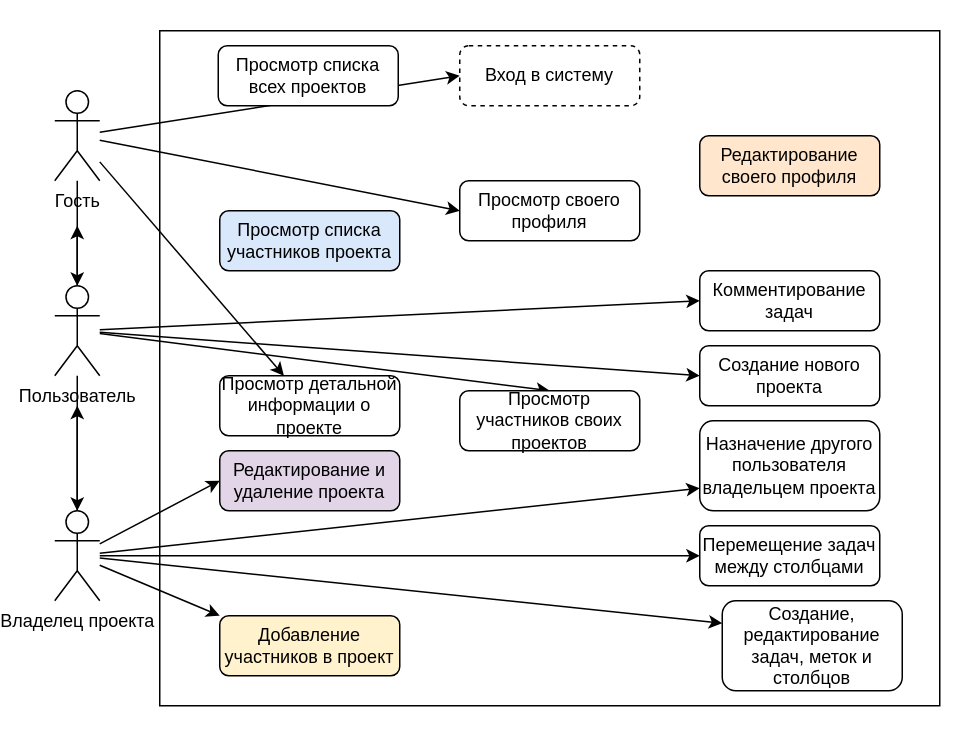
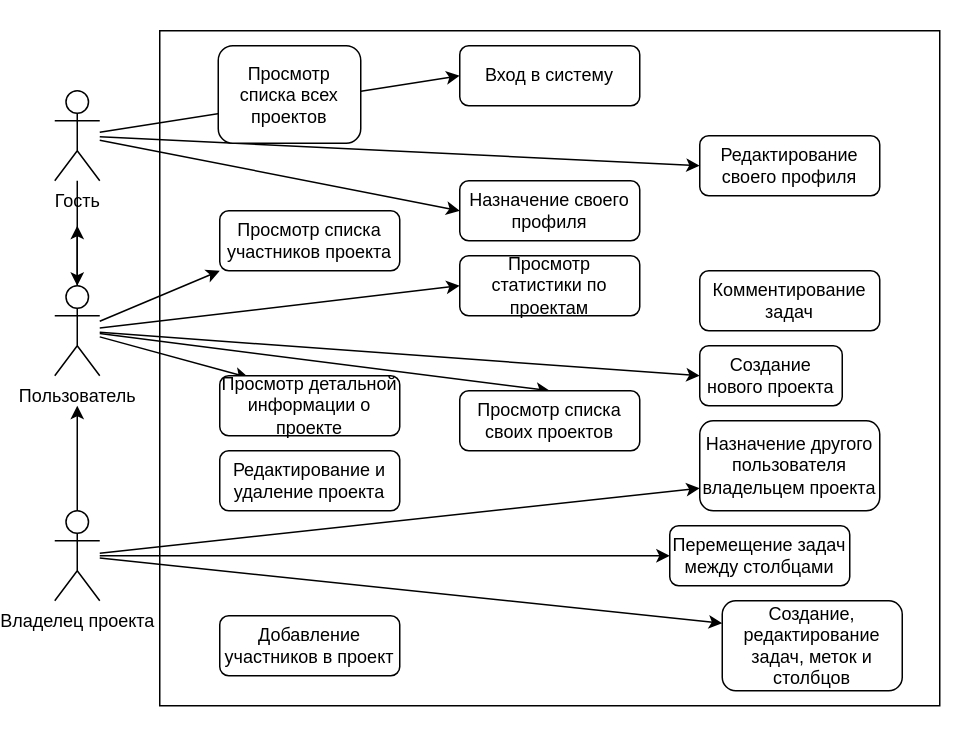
(308, 76) -> (290, 95)
(550, 76) -> (550, 76)
(790, 166) -> (790, 166)
(550, 211) -> (550, 211)
(310, 241) -> (310, 241)
(189, 265) -> (394, 151)
none -> (550, 286)
none -> (155, 298)
none -> (278, 307)
(394, 315) -> none
(790, 376) -> (771, 376)
(77, 391) -> (170, 356)
(550, 421) -> (550, 421)
(310, 481) -> (310, 481)
(156, 515) -> none
(790, 556) -> (760, 556)
(155, 589) -> none
(310, 646) -> (310, 646)
